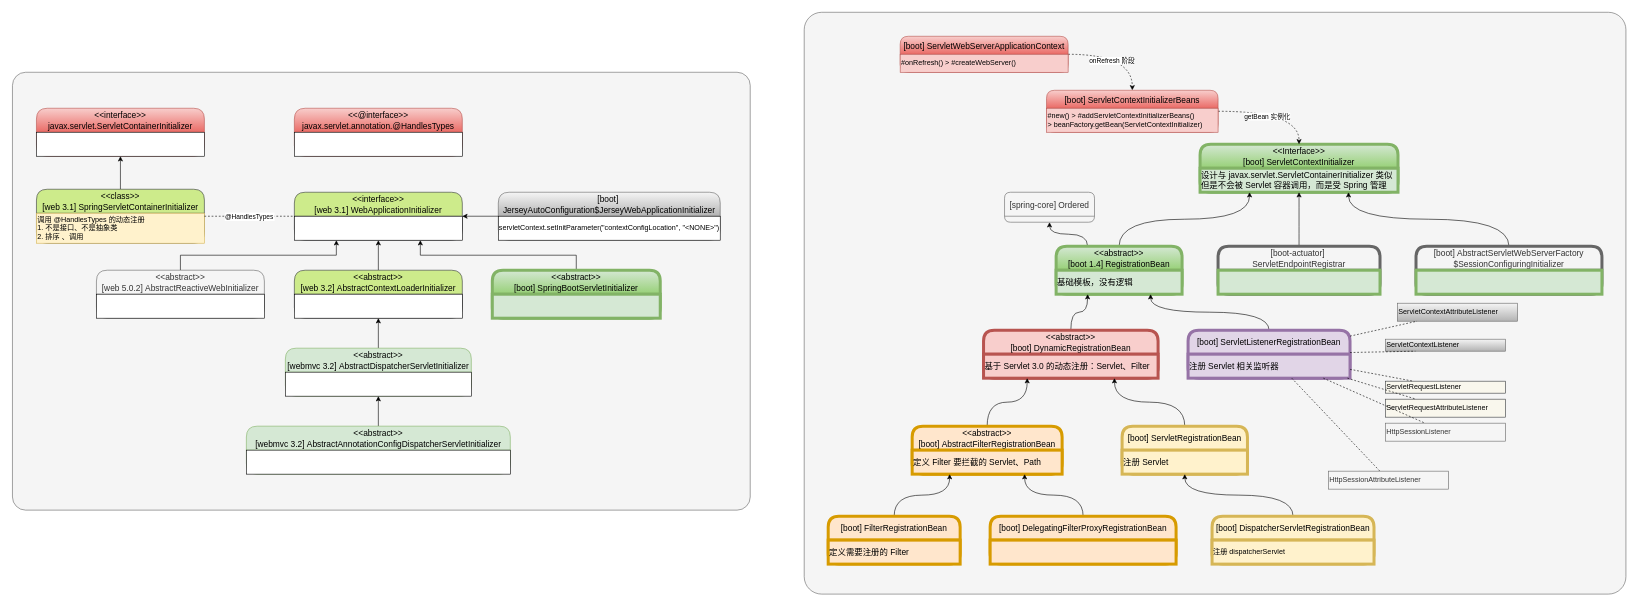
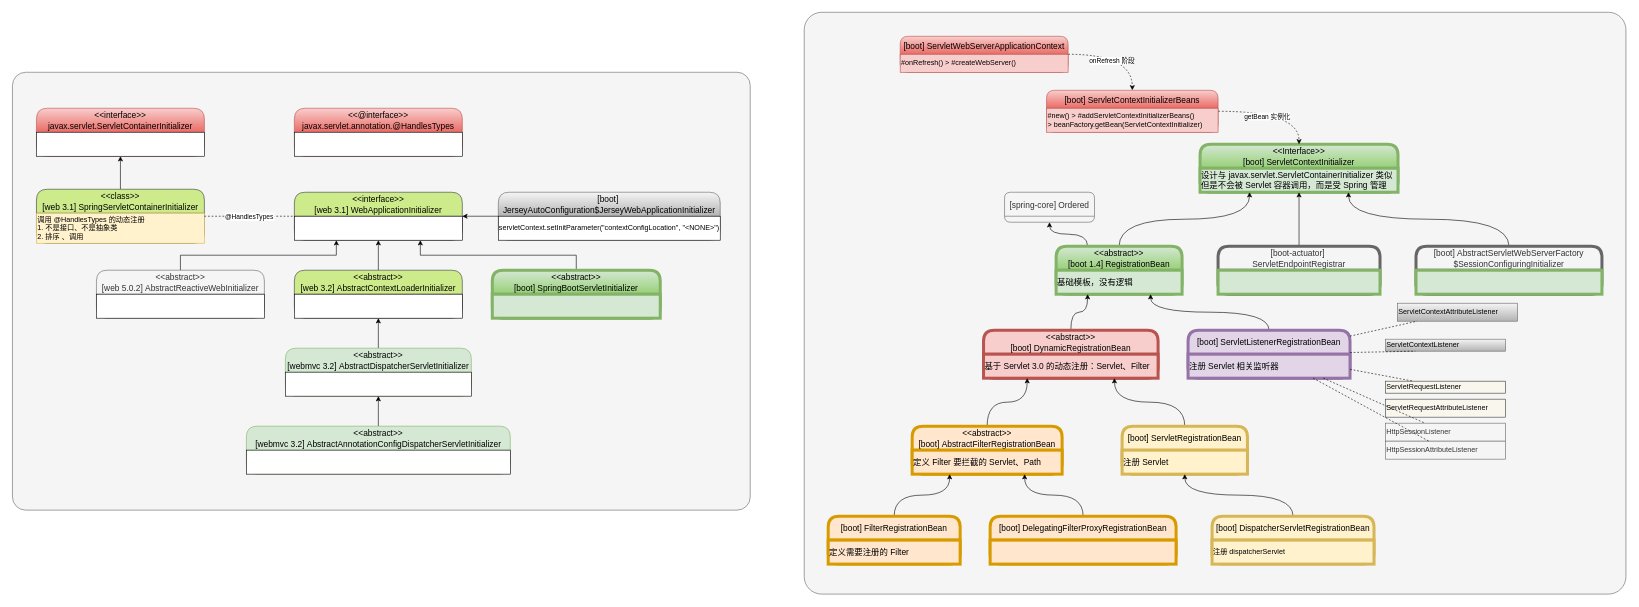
(1382, 389) -> none
(1389, 480) -> (1446, 450)
